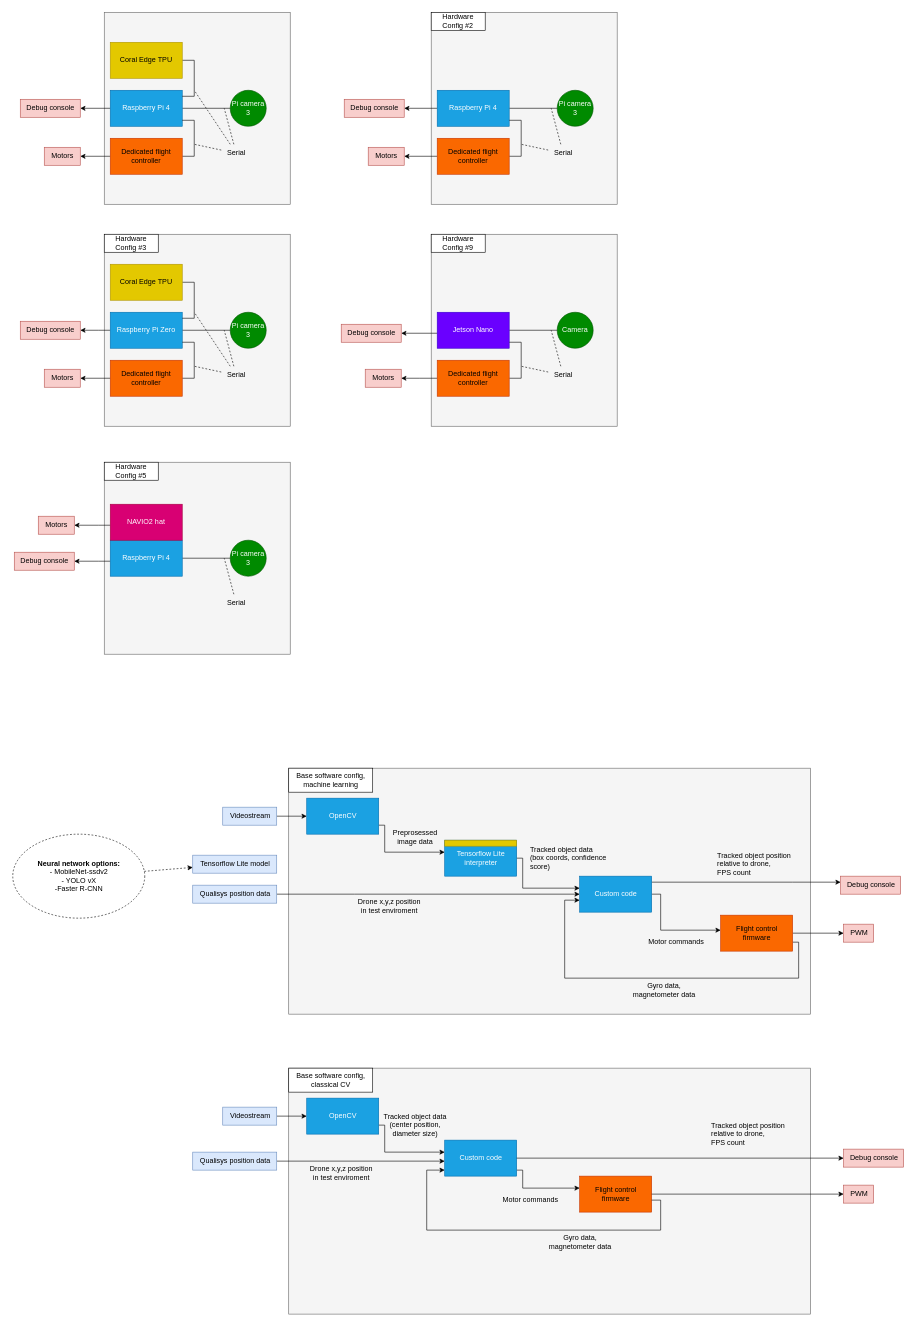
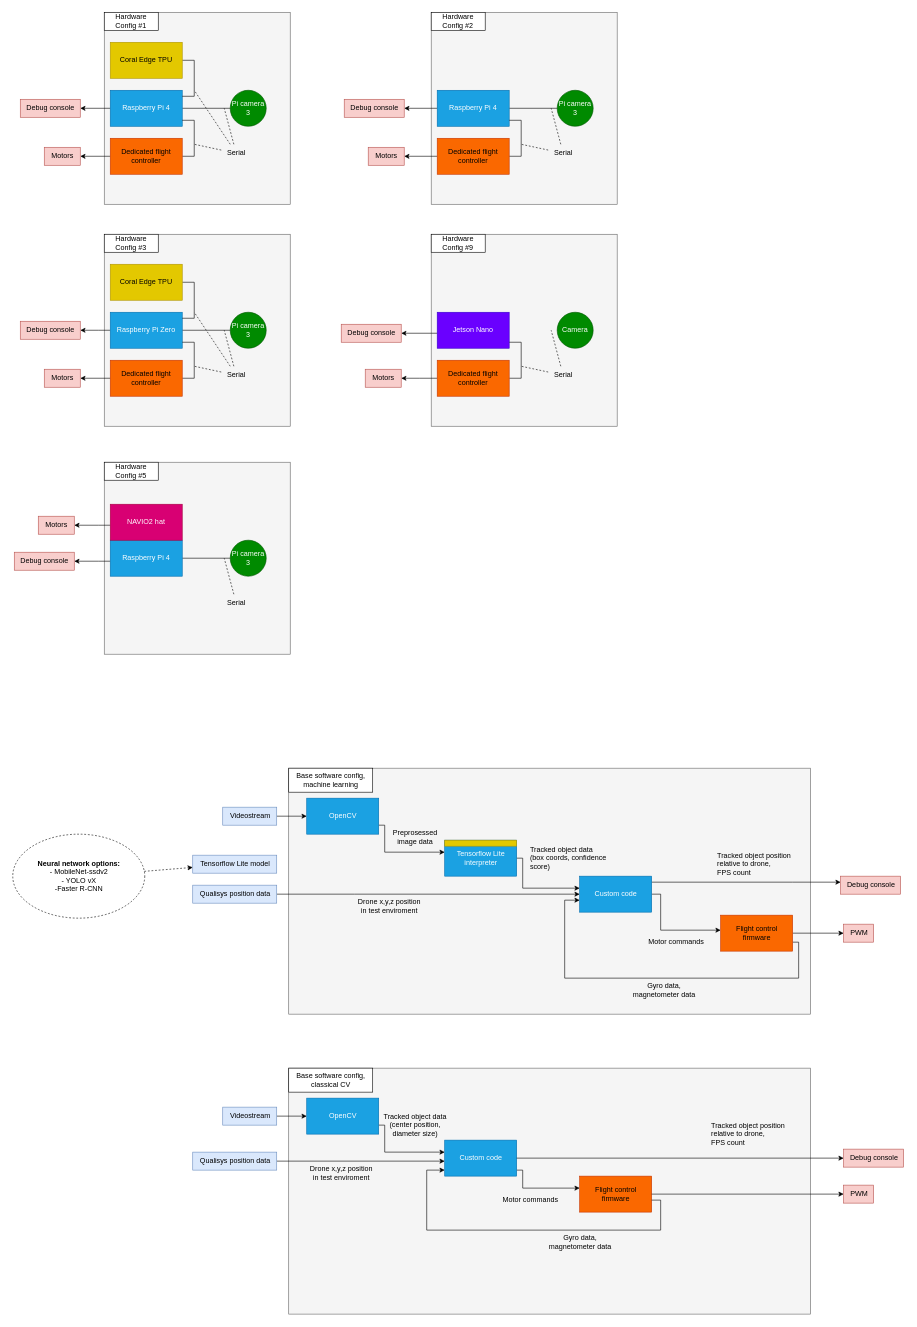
none -> (131, 21)
(533, 330) -> none
